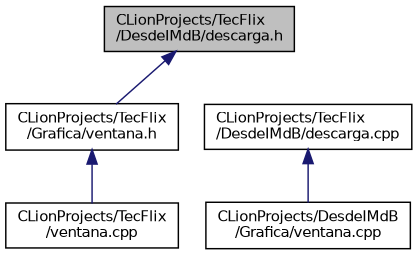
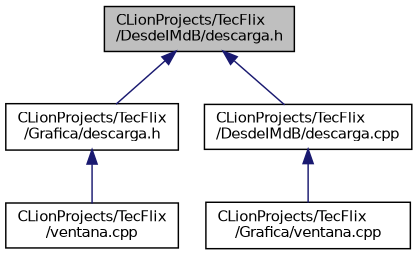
none -> (259, 83)
(92, 127) -> (92, 127)
(308, 225) -> (308, 225)
